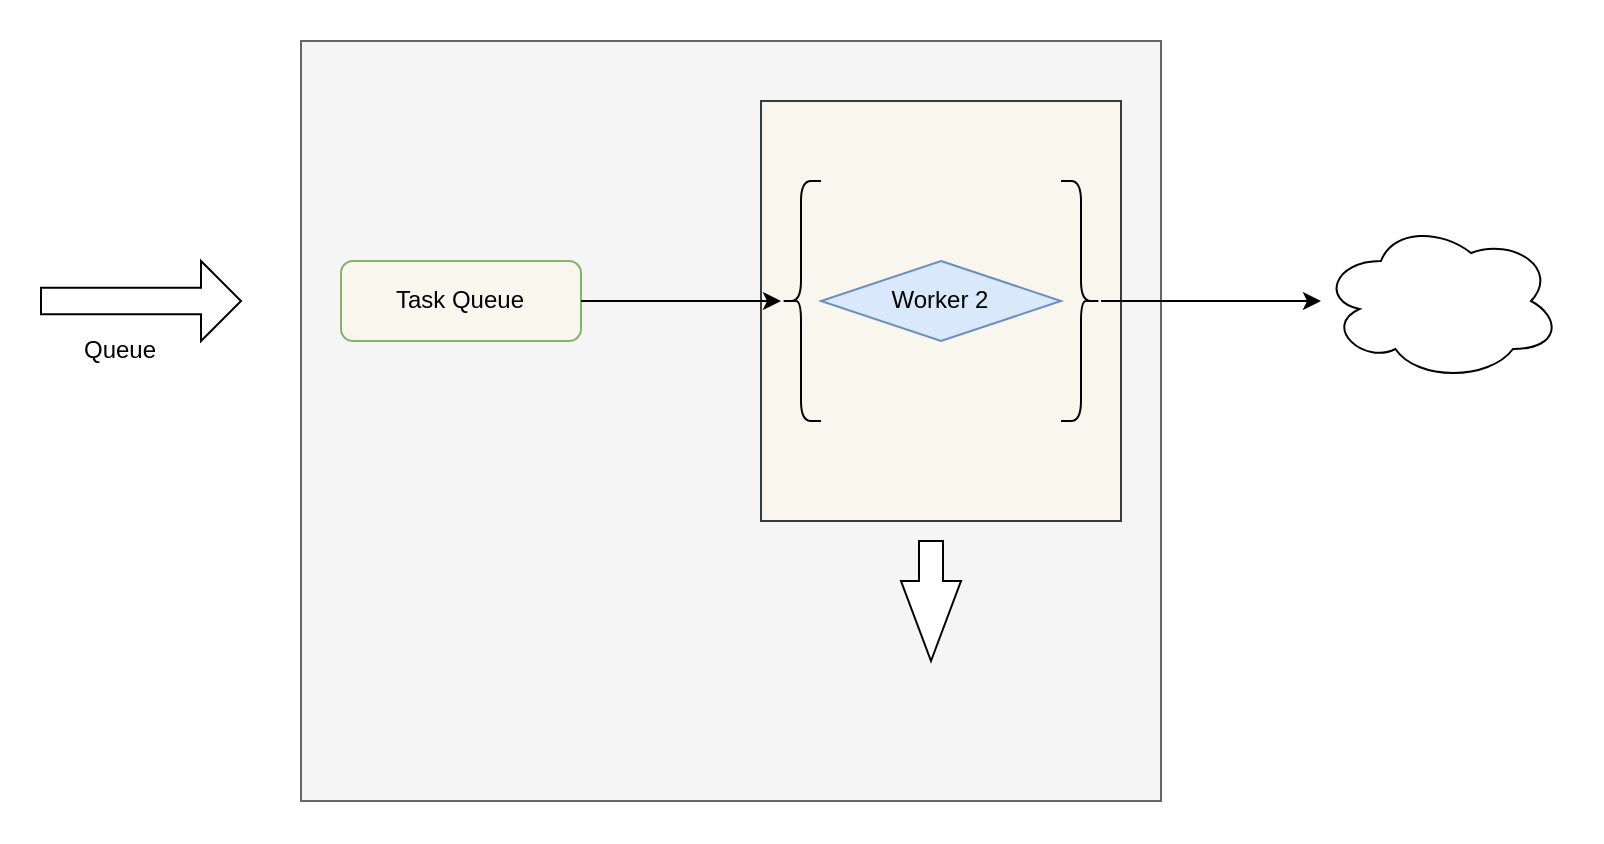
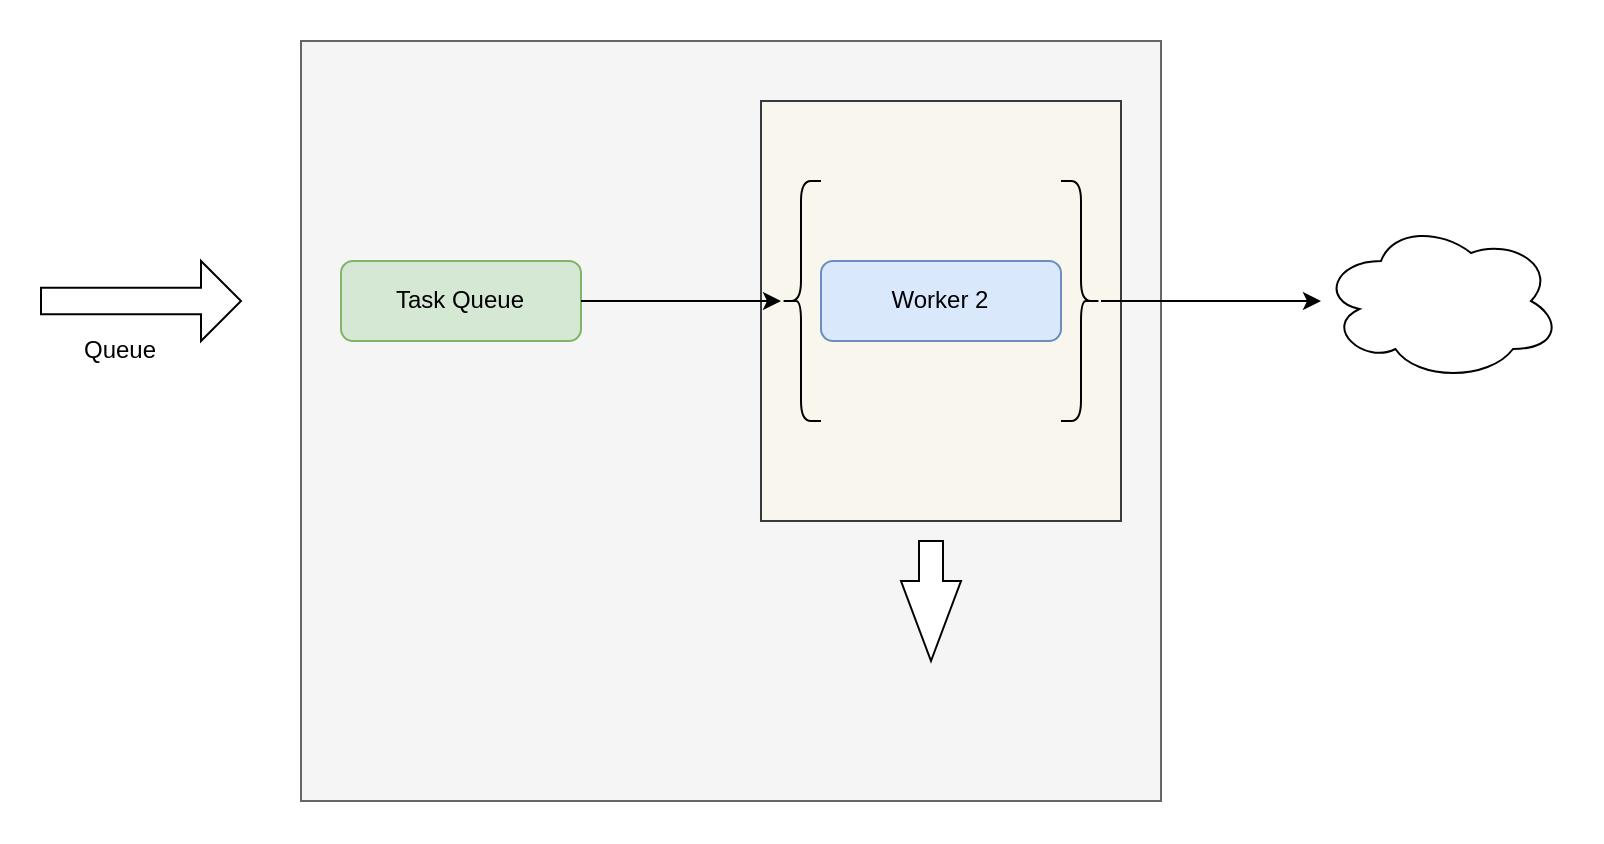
(461, 301) -> (461, 301)
(941, 301) -> (941, 301)
